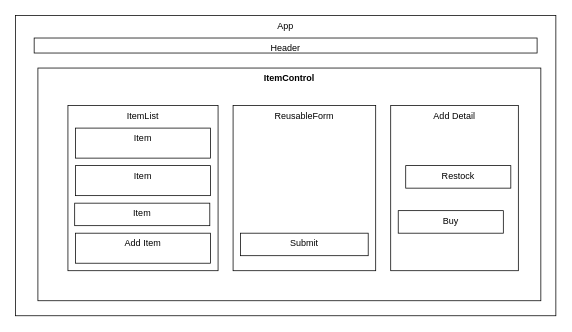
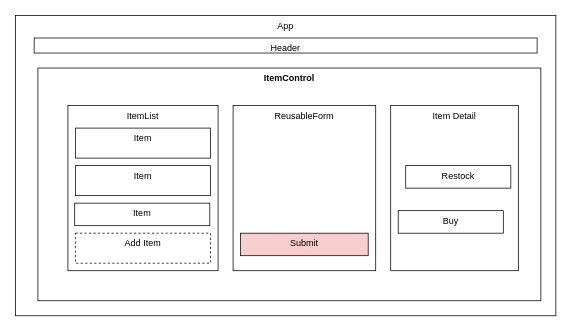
(454, 116) -> (454, 116)
(304, 244) -> (304, 244)
(143, 248) -> (143, 248)
